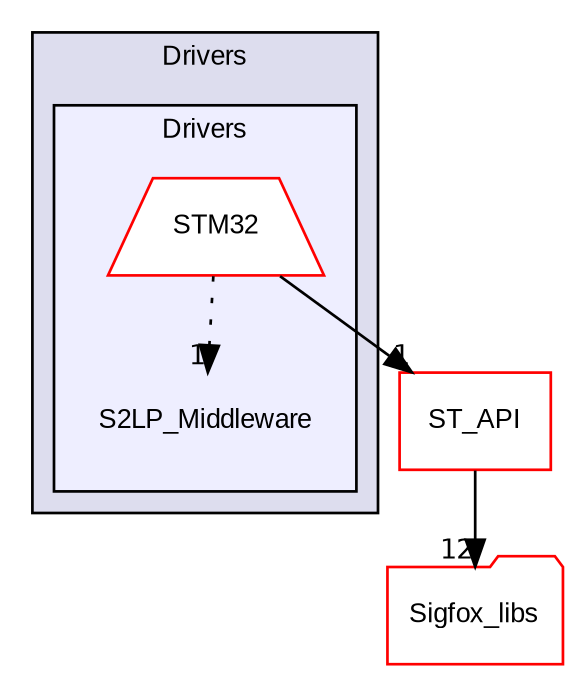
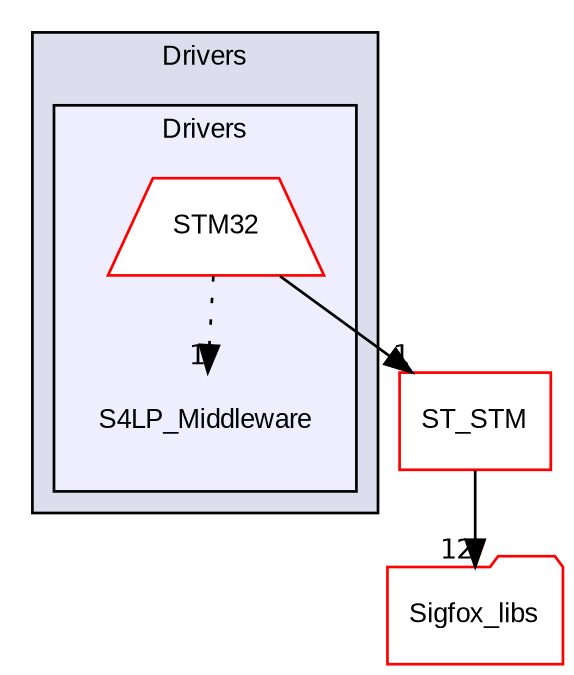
(205, 421) -> (205, 421)
(475, 421) -> (475, 421)
